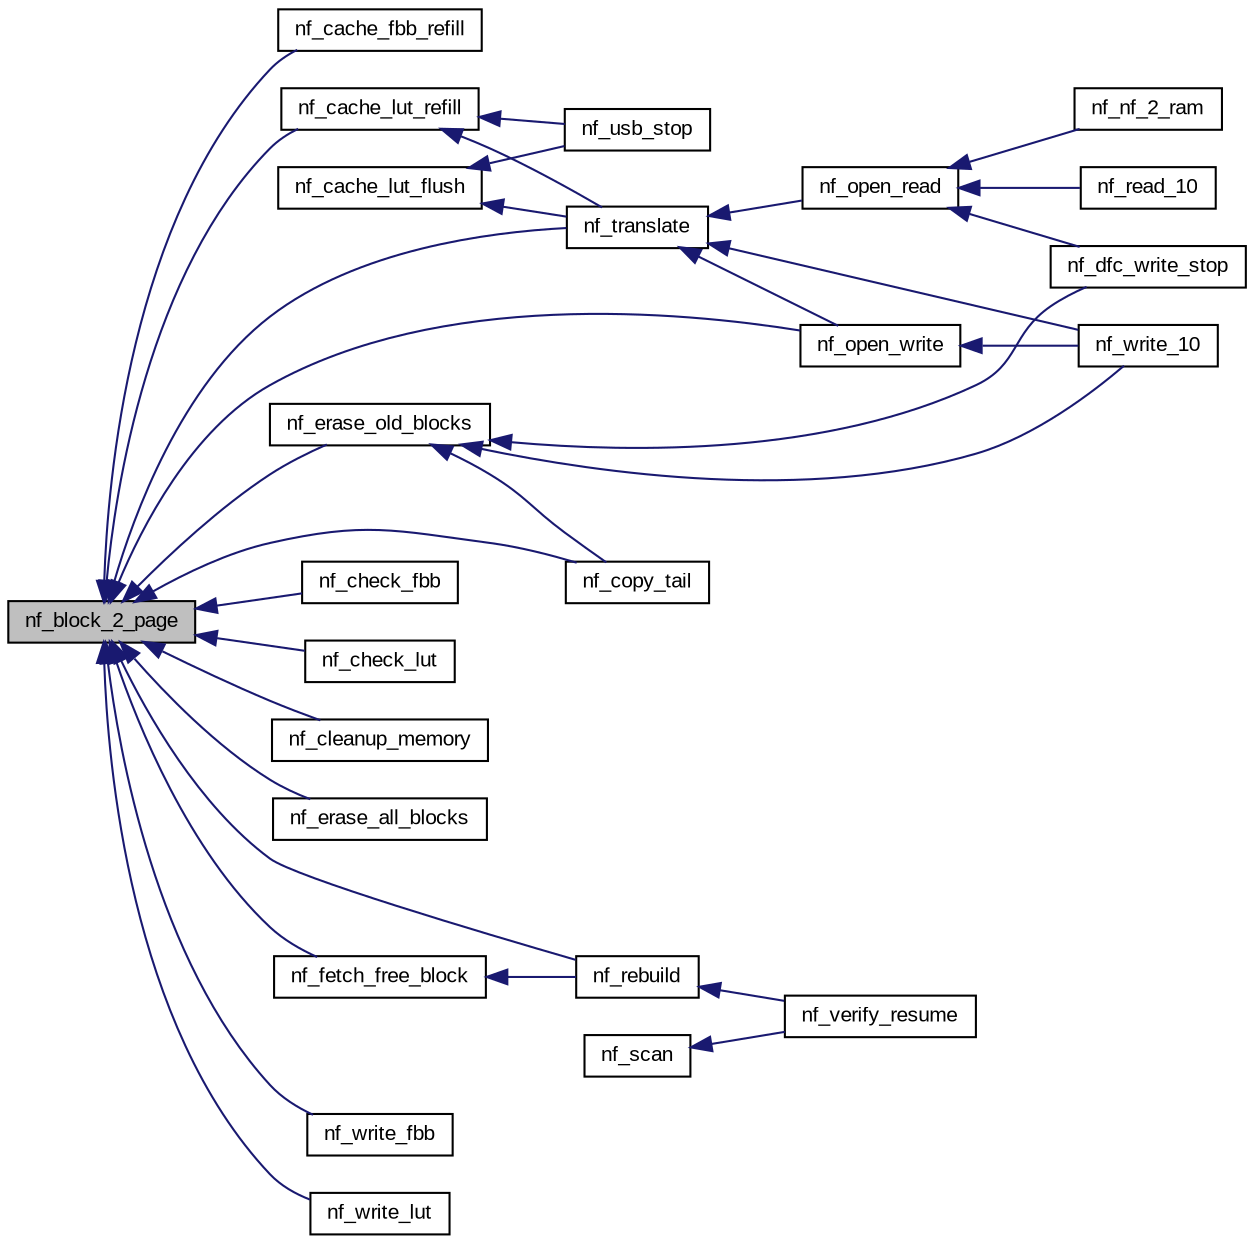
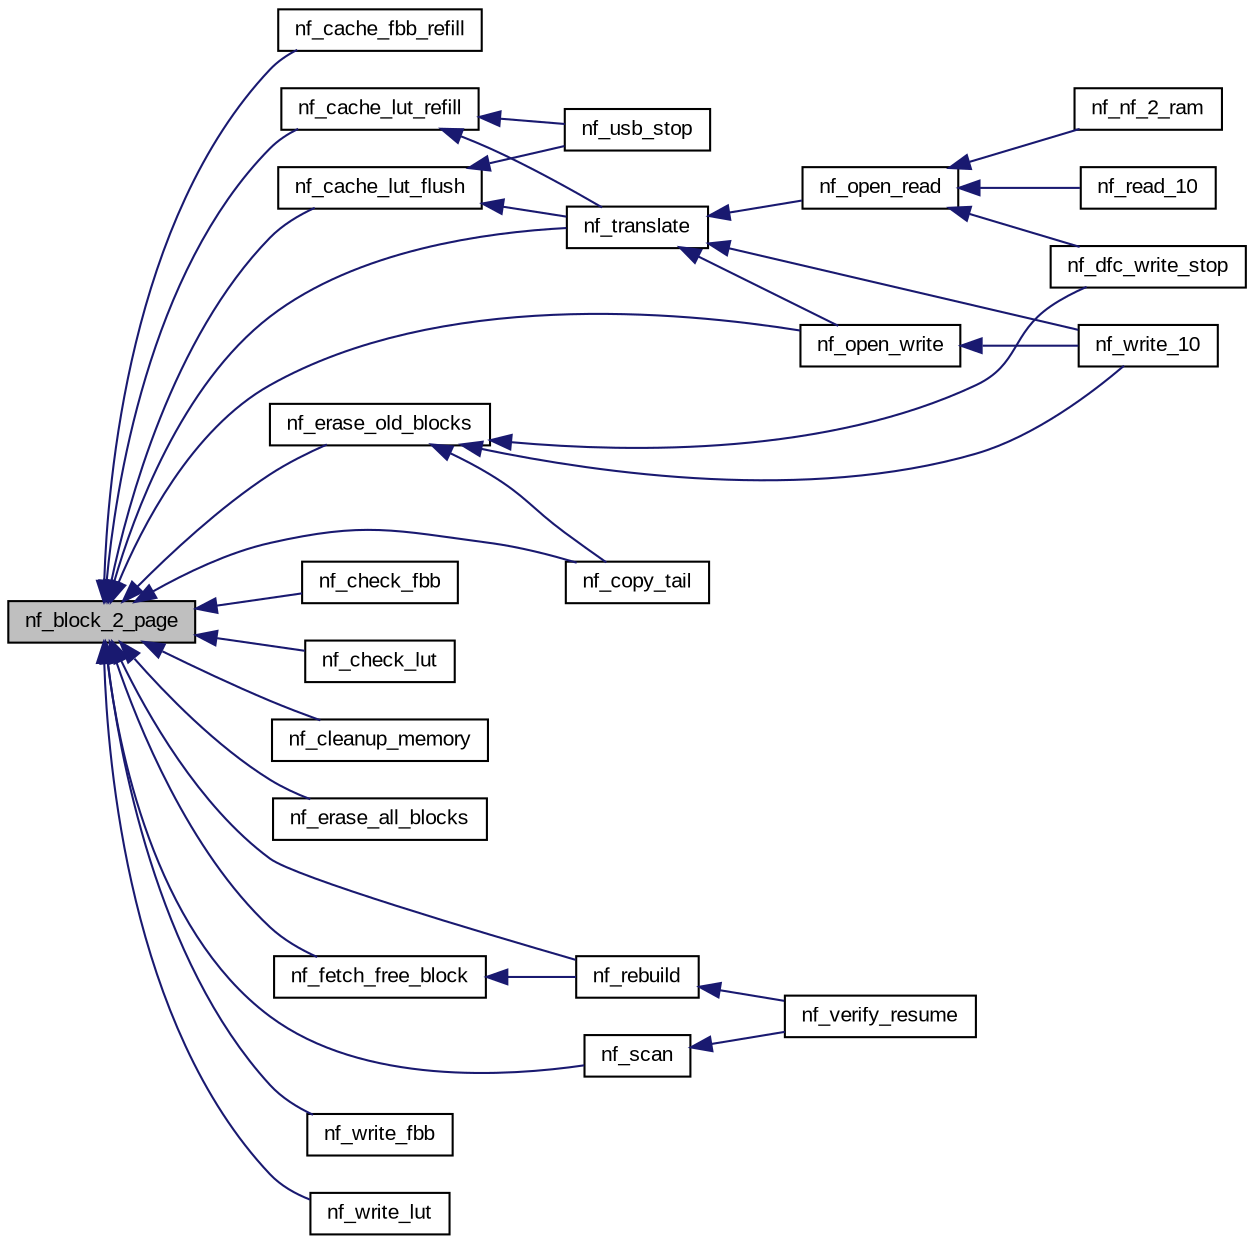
none -> (180, 374)
none -> (243, 992)
